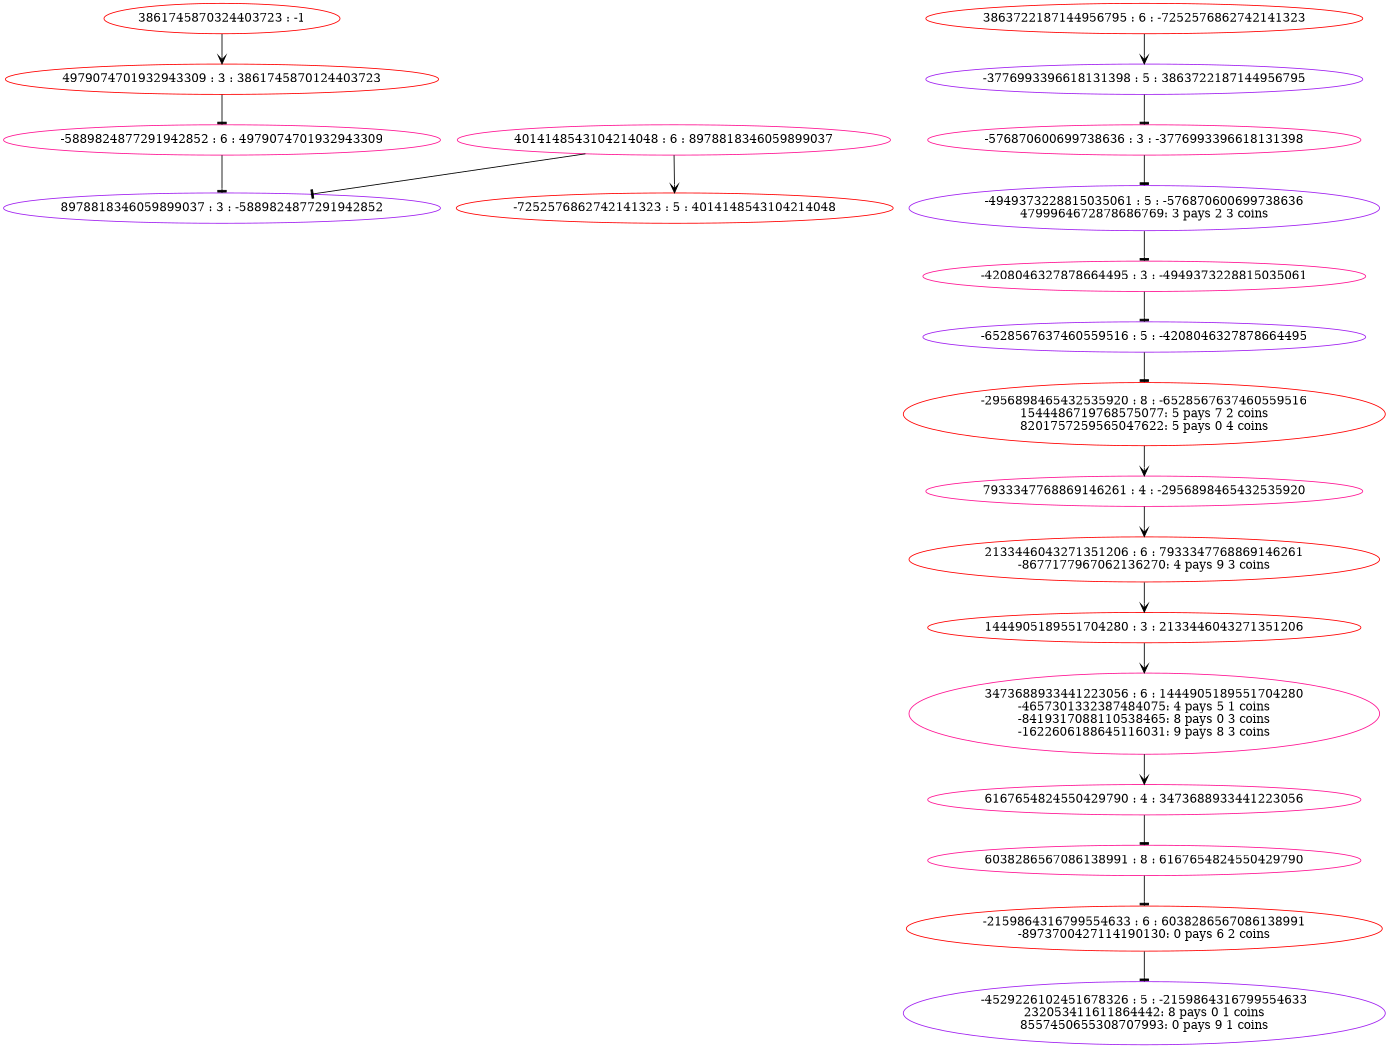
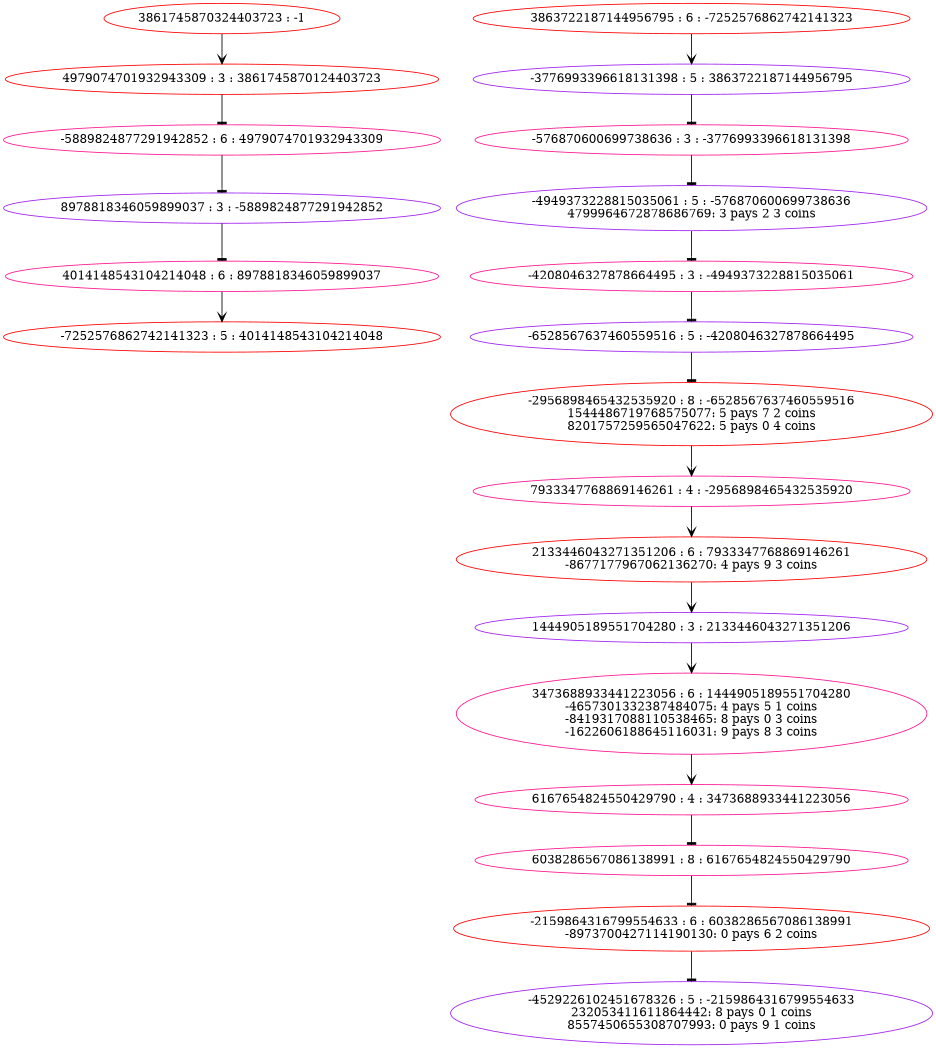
(450, 174) -> (222, 240)
(1144, 628) -> (692, 628)
